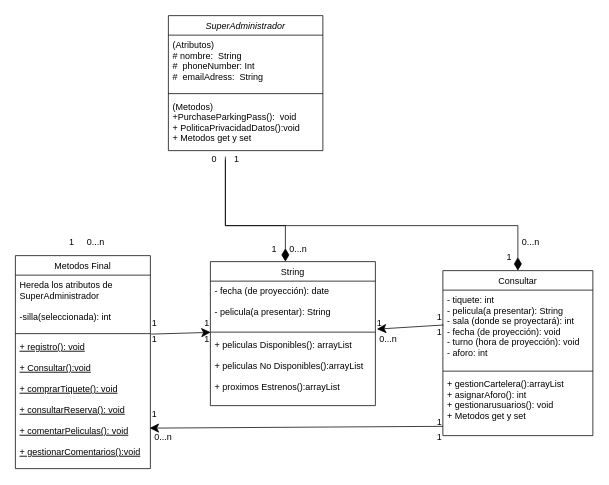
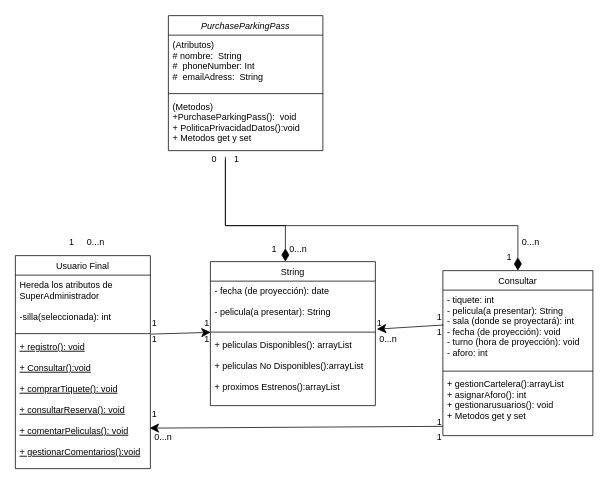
(245, 26) -> (245, 26)
(83, 266) -> (83, 266)
